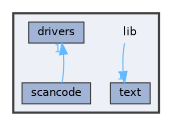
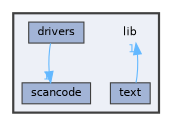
(123, 57) -> (138, 69)
(64, 69) -> (49, 57)
